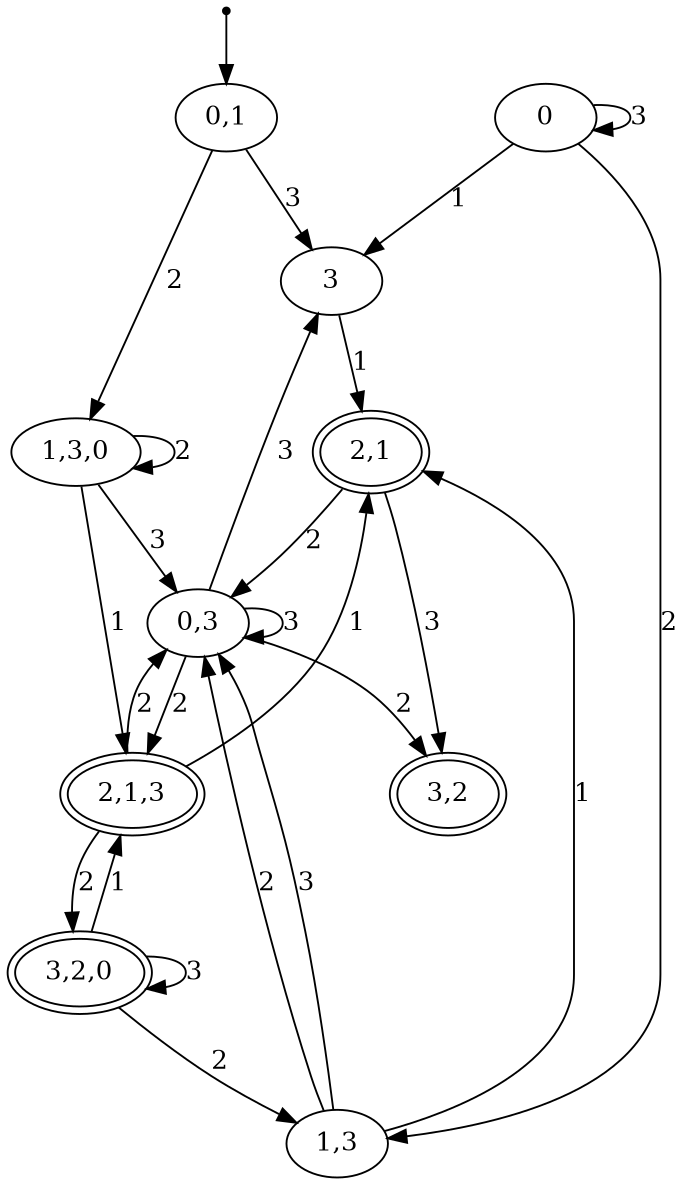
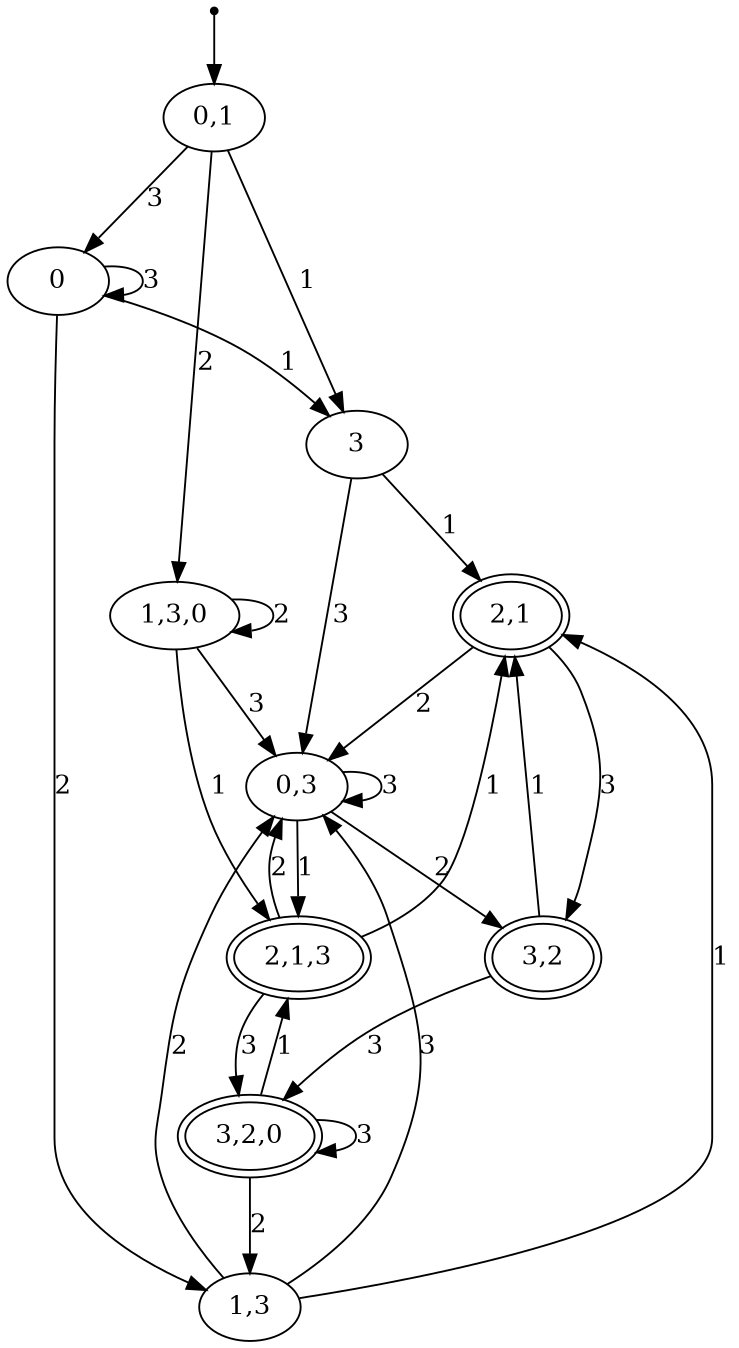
none -> (143, 192)
(294, 199) -> (308, 281)
(258, 460) -> (329, 606)
(181, 705) -> (306, 868)
none -> (528, 796)
(87, 883) -> (250, 1047)
none -> (388, 1021)
